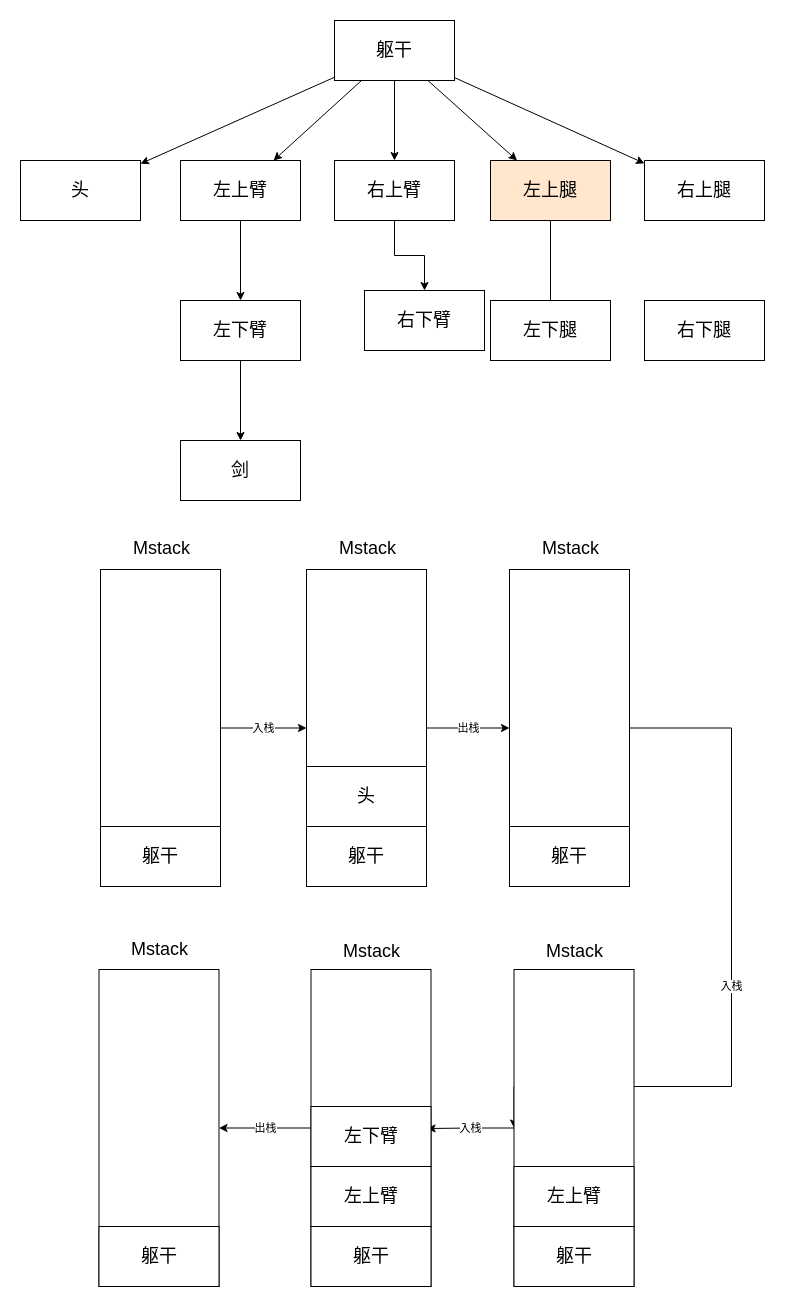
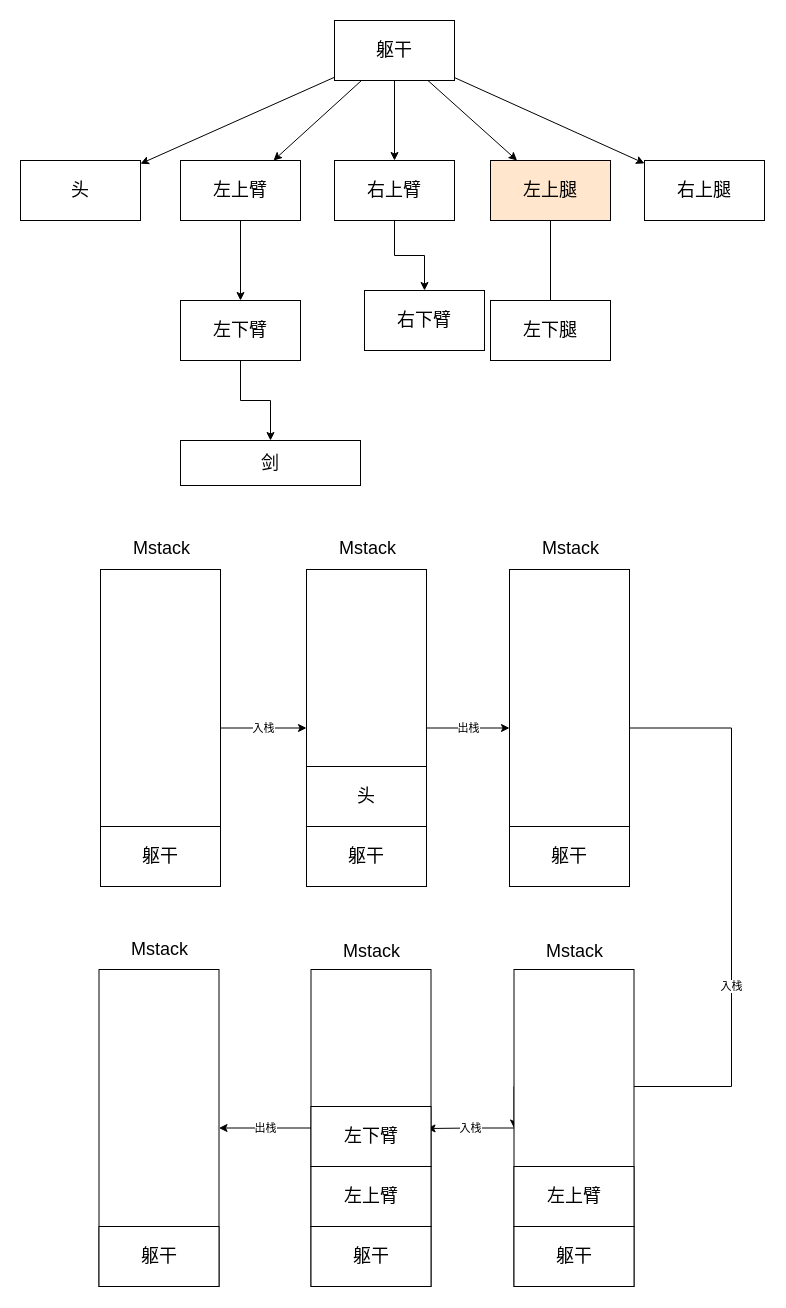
(705, 331) -> none
(241, 471) -> (271, 463)
